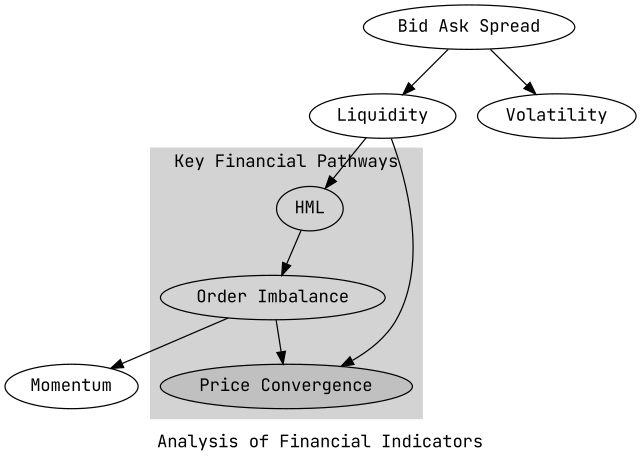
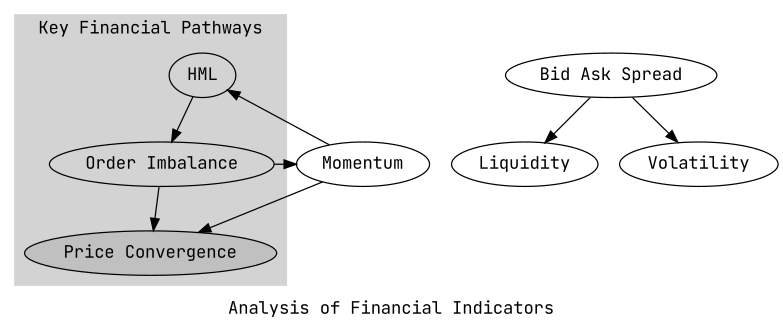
(350, 158) -> (277, 117)
(412, 259) -> (266, 205)
